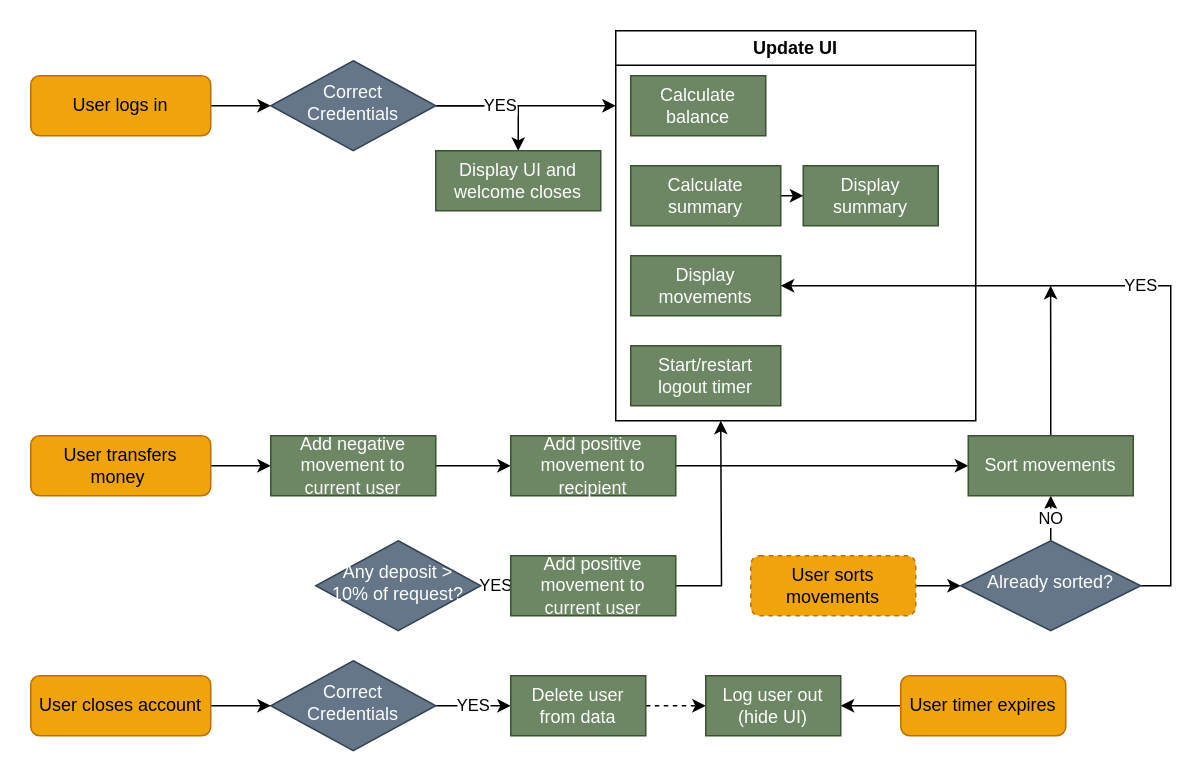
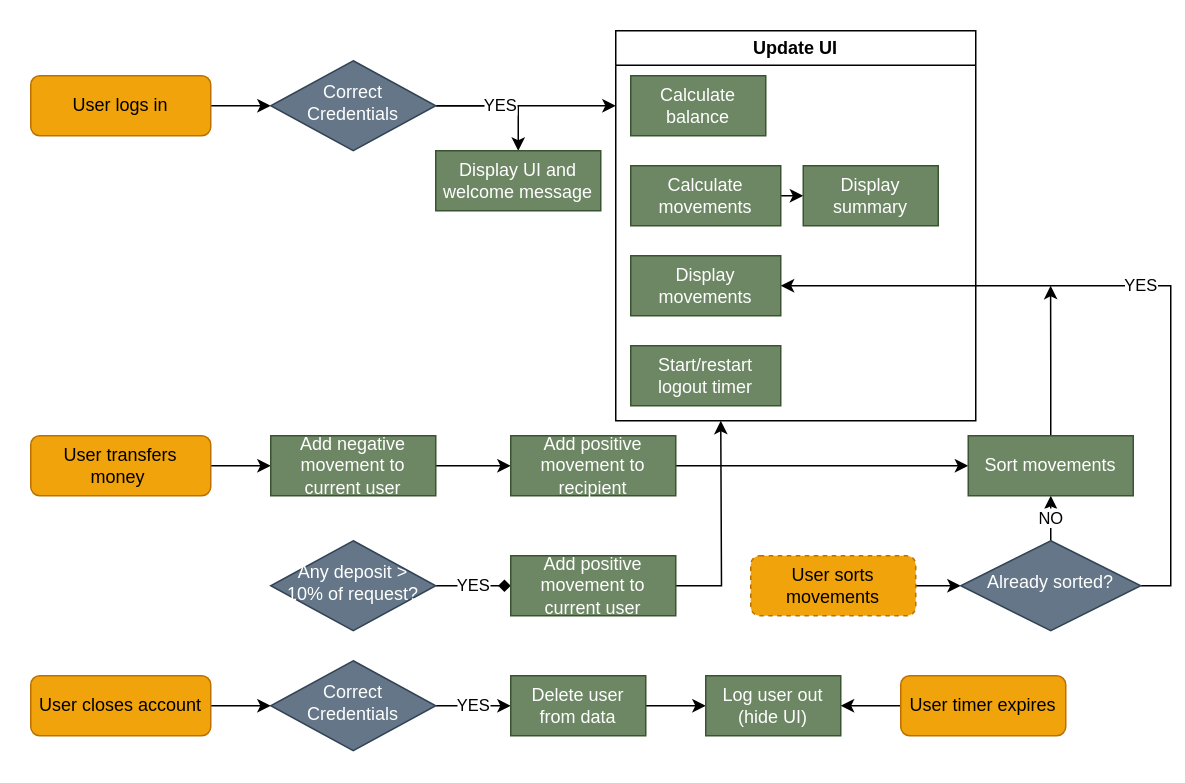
(518, 181) -> (518, 181)
(706, 196) -> (706, 196)
(398, 586) -> (353, 586)
(670, 706) -> (670, 706)
